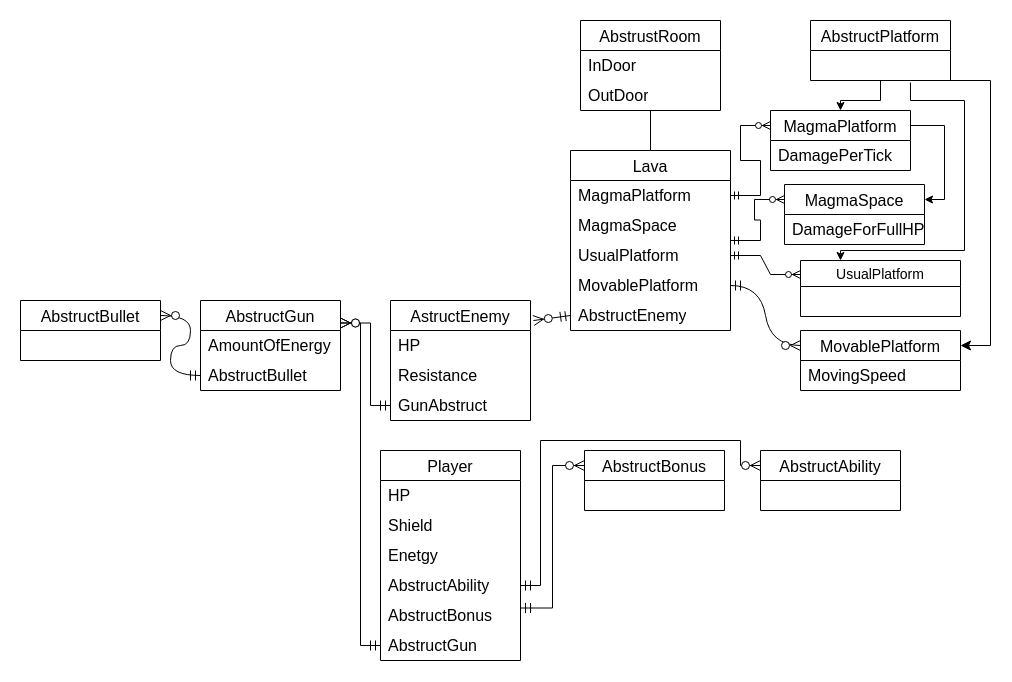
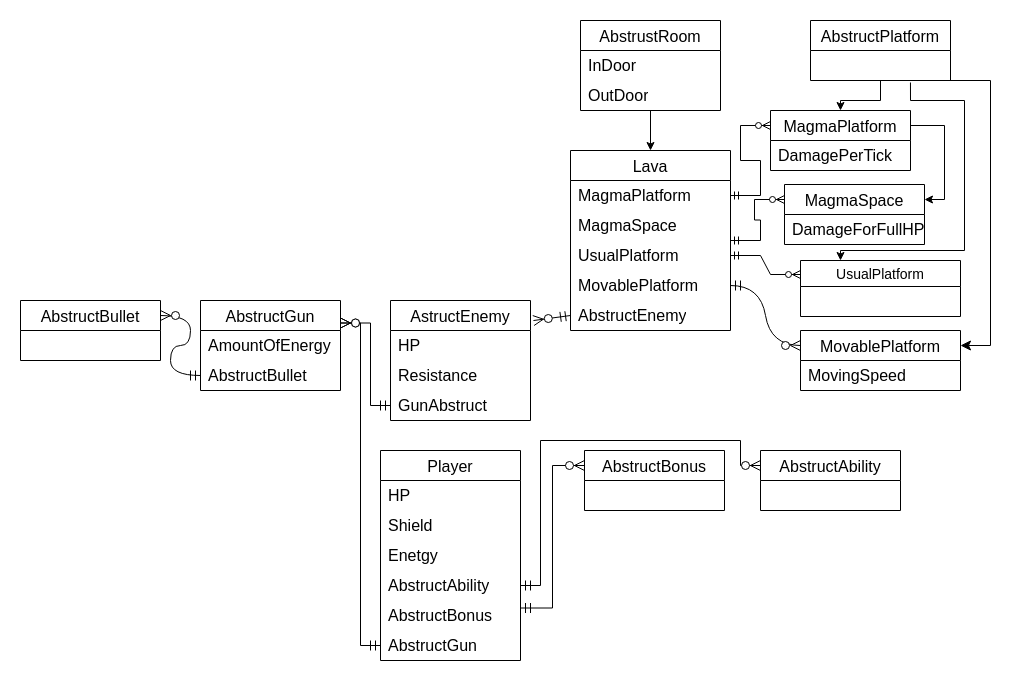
(651, 145) -> (651, 142)
